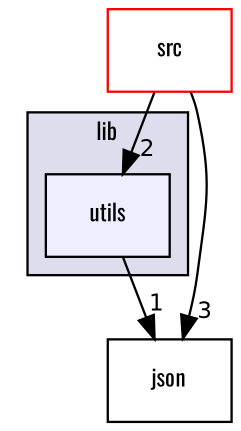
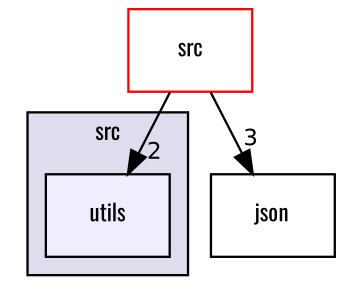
(108, 134) -> (108, 134)
(135, 289) -> none
